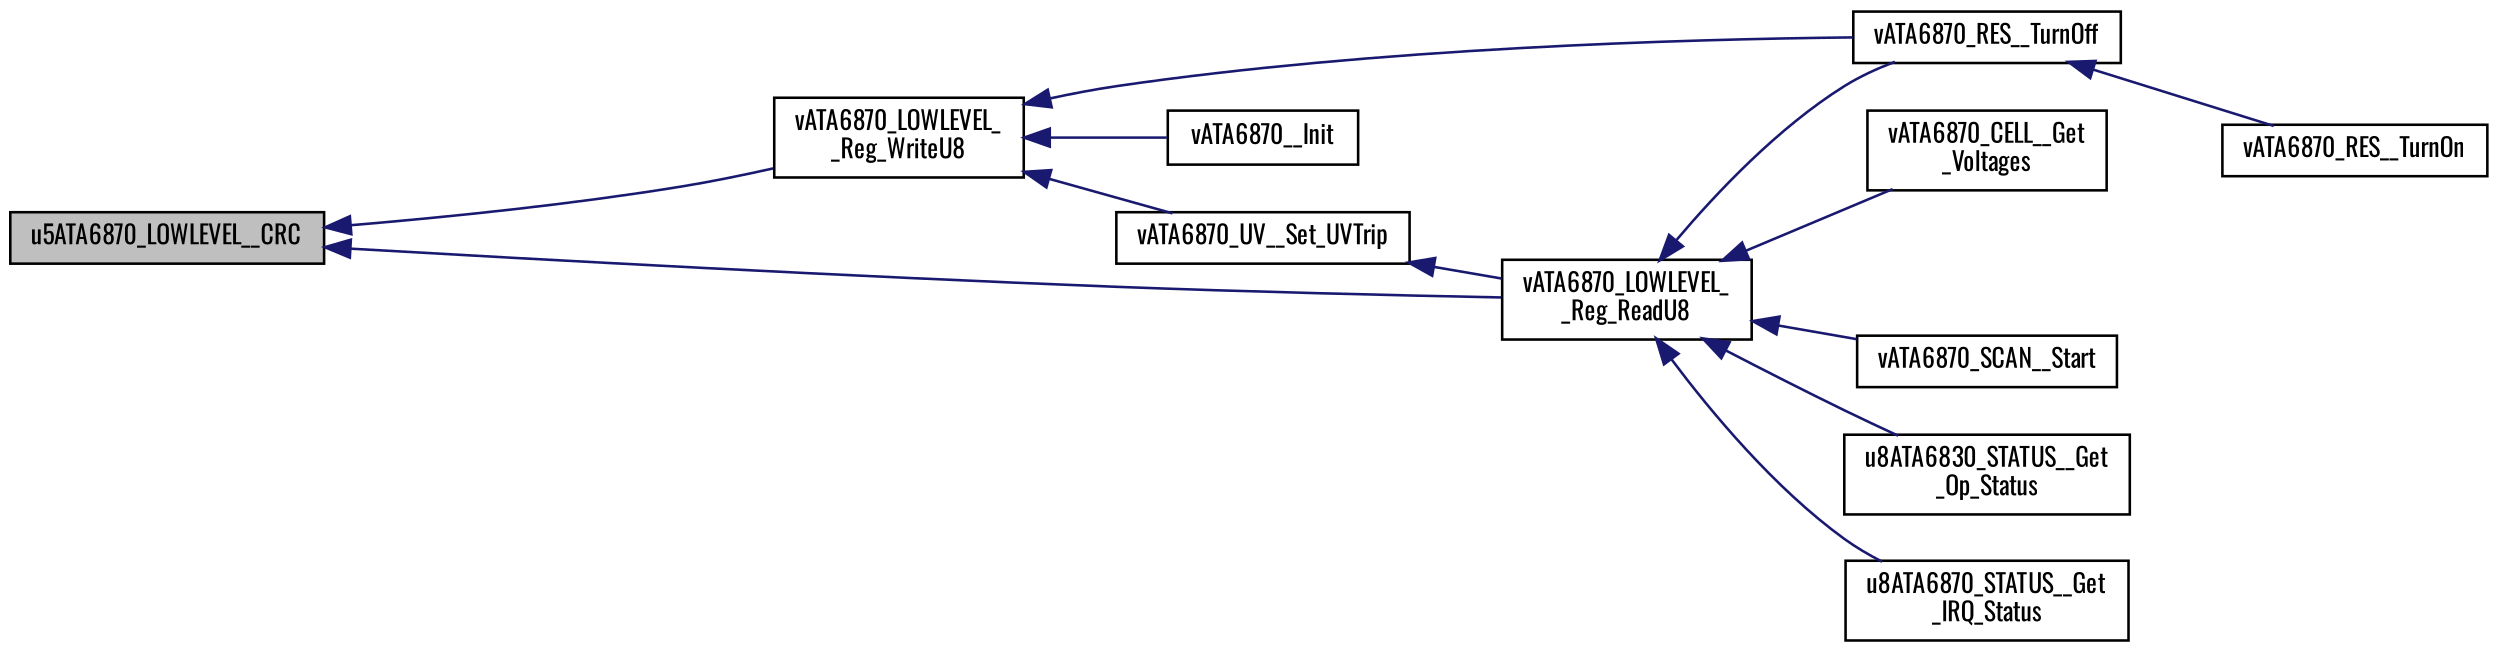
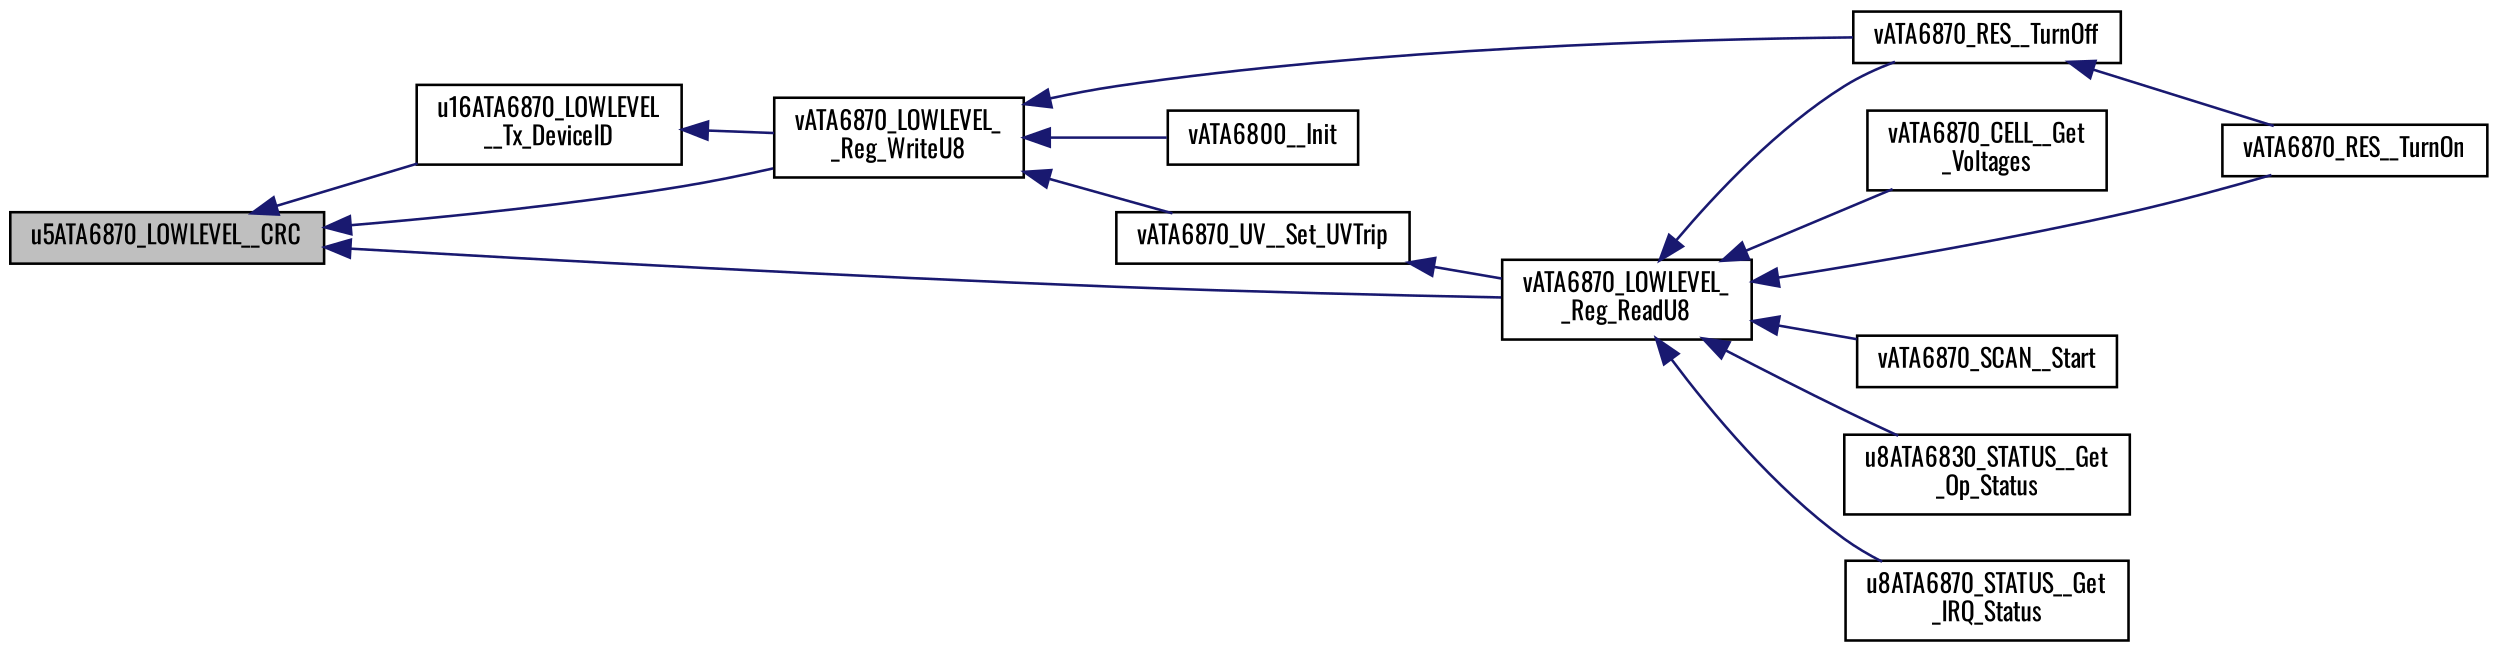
none -> (549, 125)
(1263, 138) -> (1263, 138)
none -> (2027, 234)
